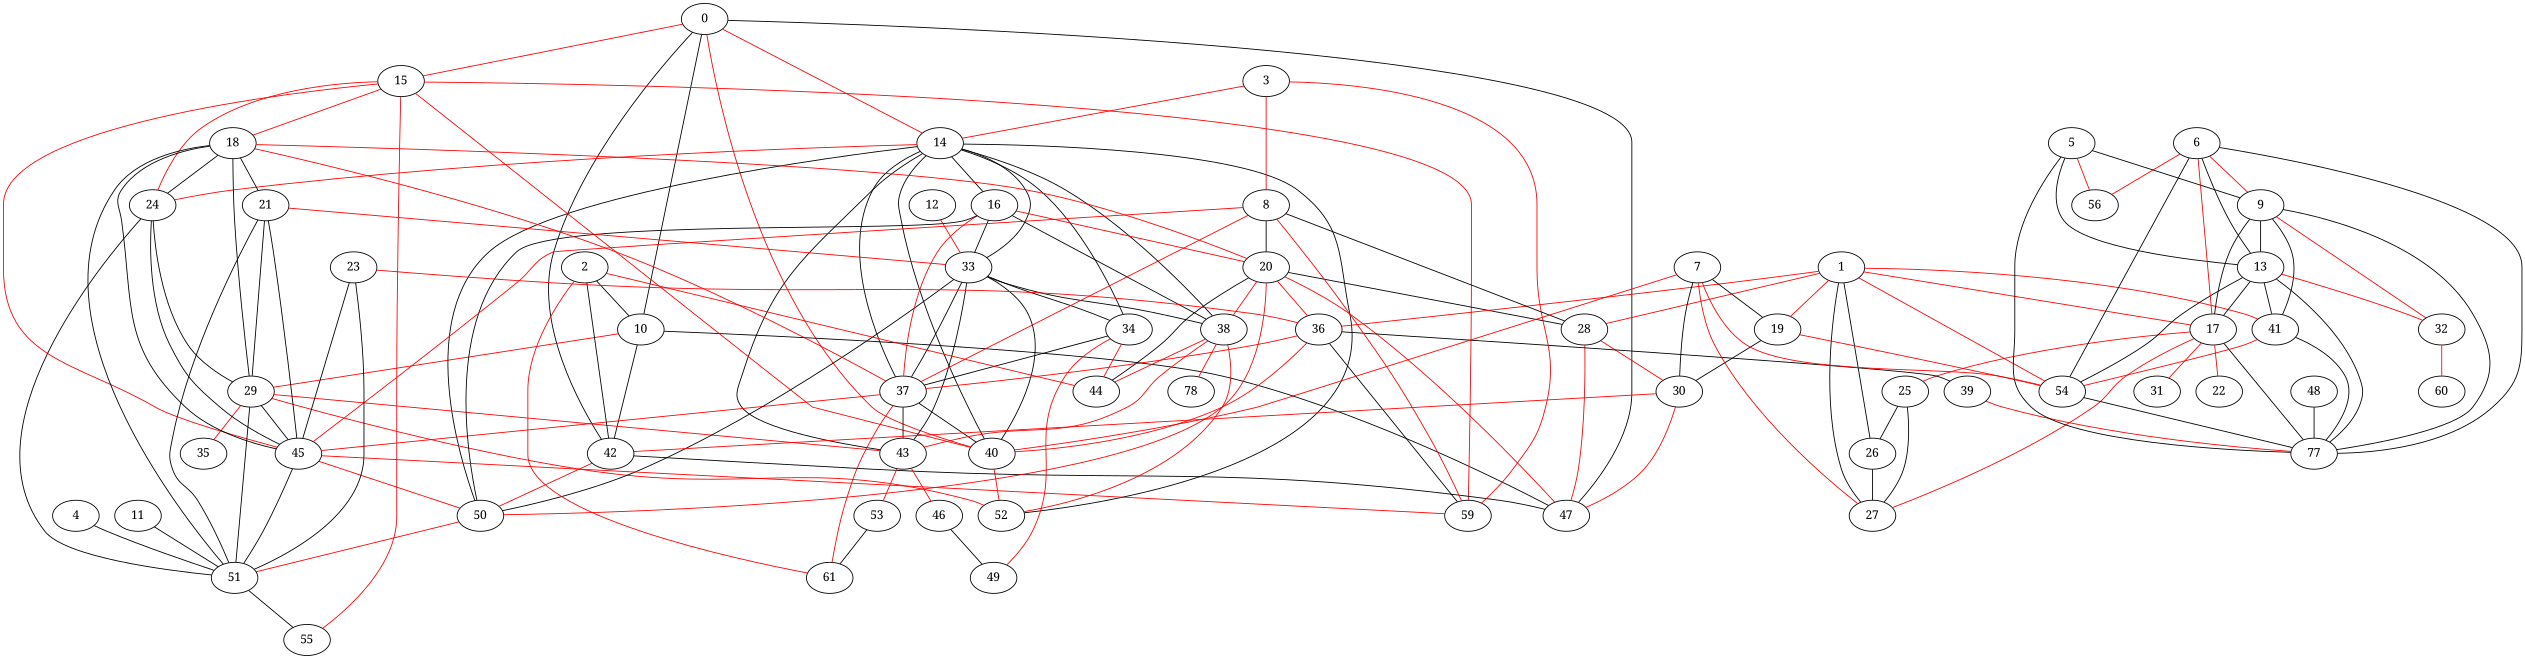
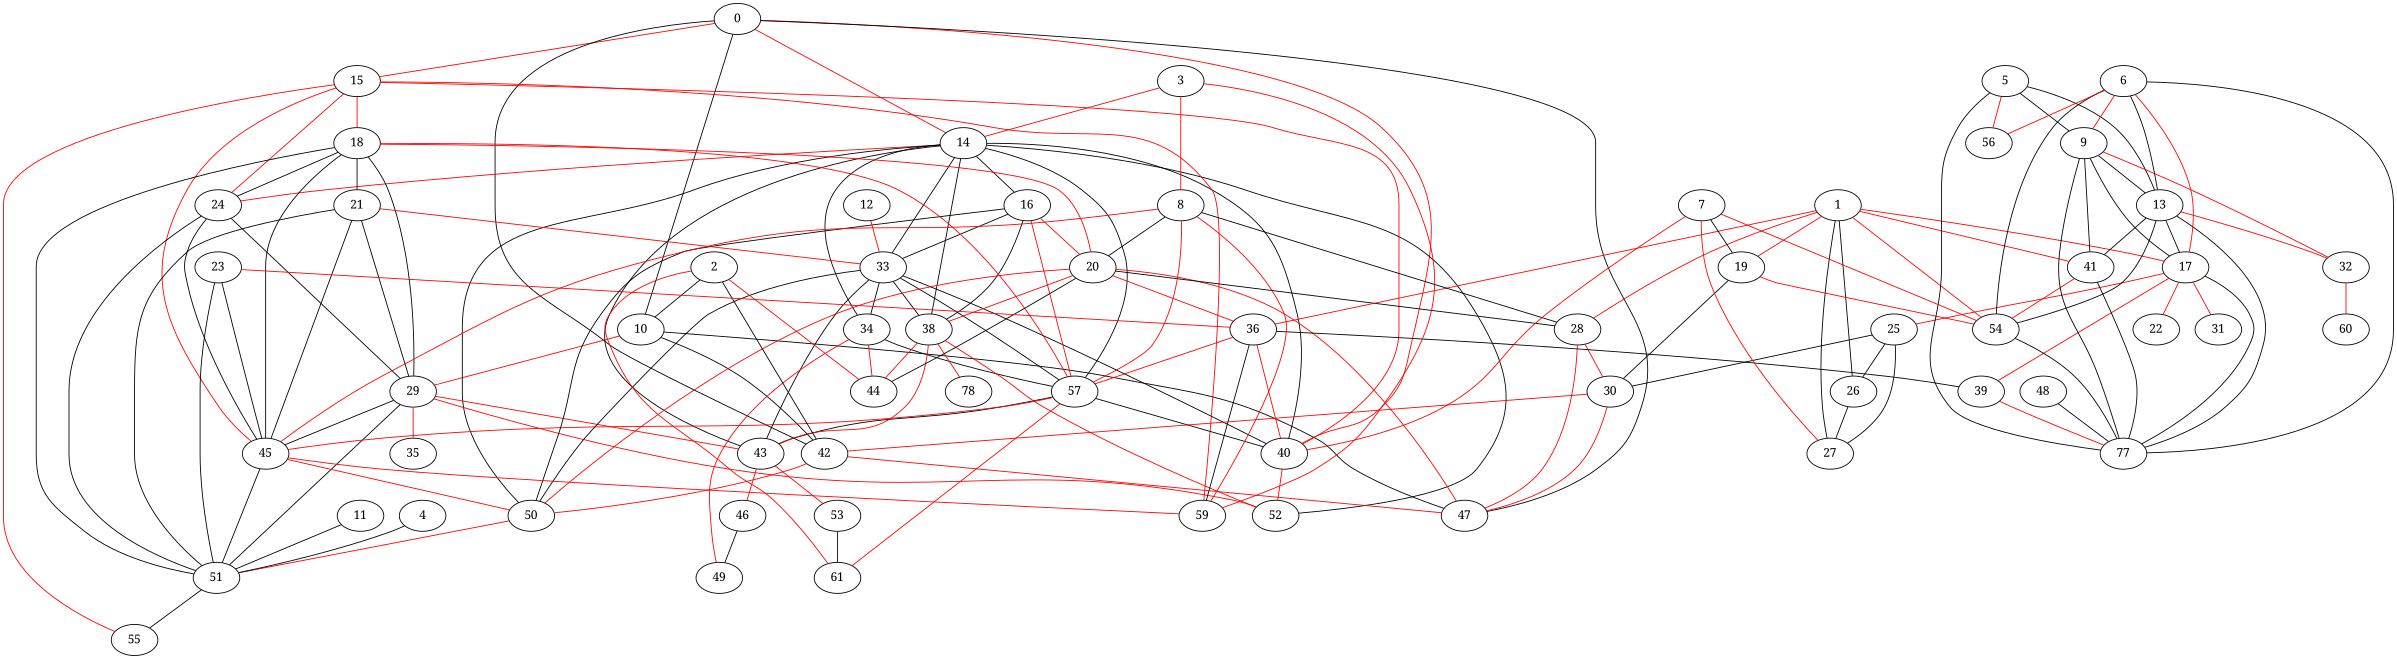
(1683, 329) -> (1764, 358)
(903, 392) -> (1075, 392)
(2050, 434) -> (2083, 329)
(1090, 476) -> (1026, 474)
